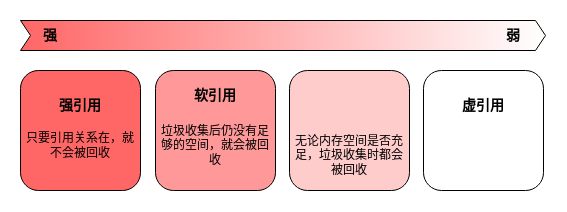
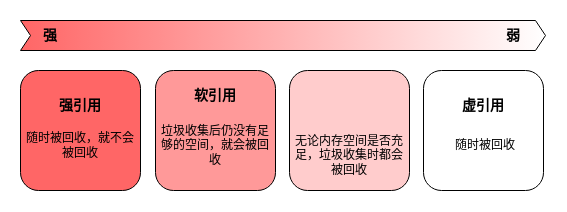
(81, 146) -> (81, 146)
none -> (486, 146)
